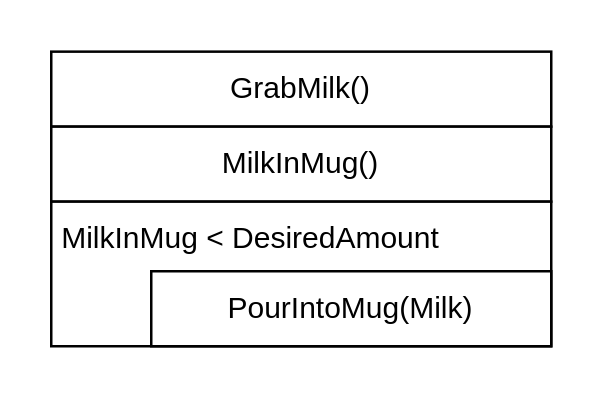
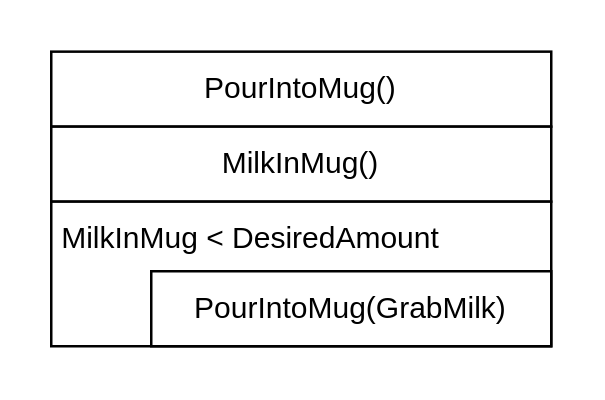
(301, 89) -> (301, 89)
(351, 309) -> (351, 309)
